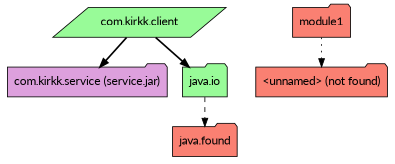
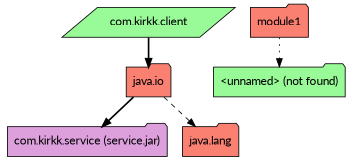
(116, 49) -> (121, 109)
(205, 82) -> (149, 82)
(322, 82) -> (279, 82)
(205, 142) -> (211, 142)
